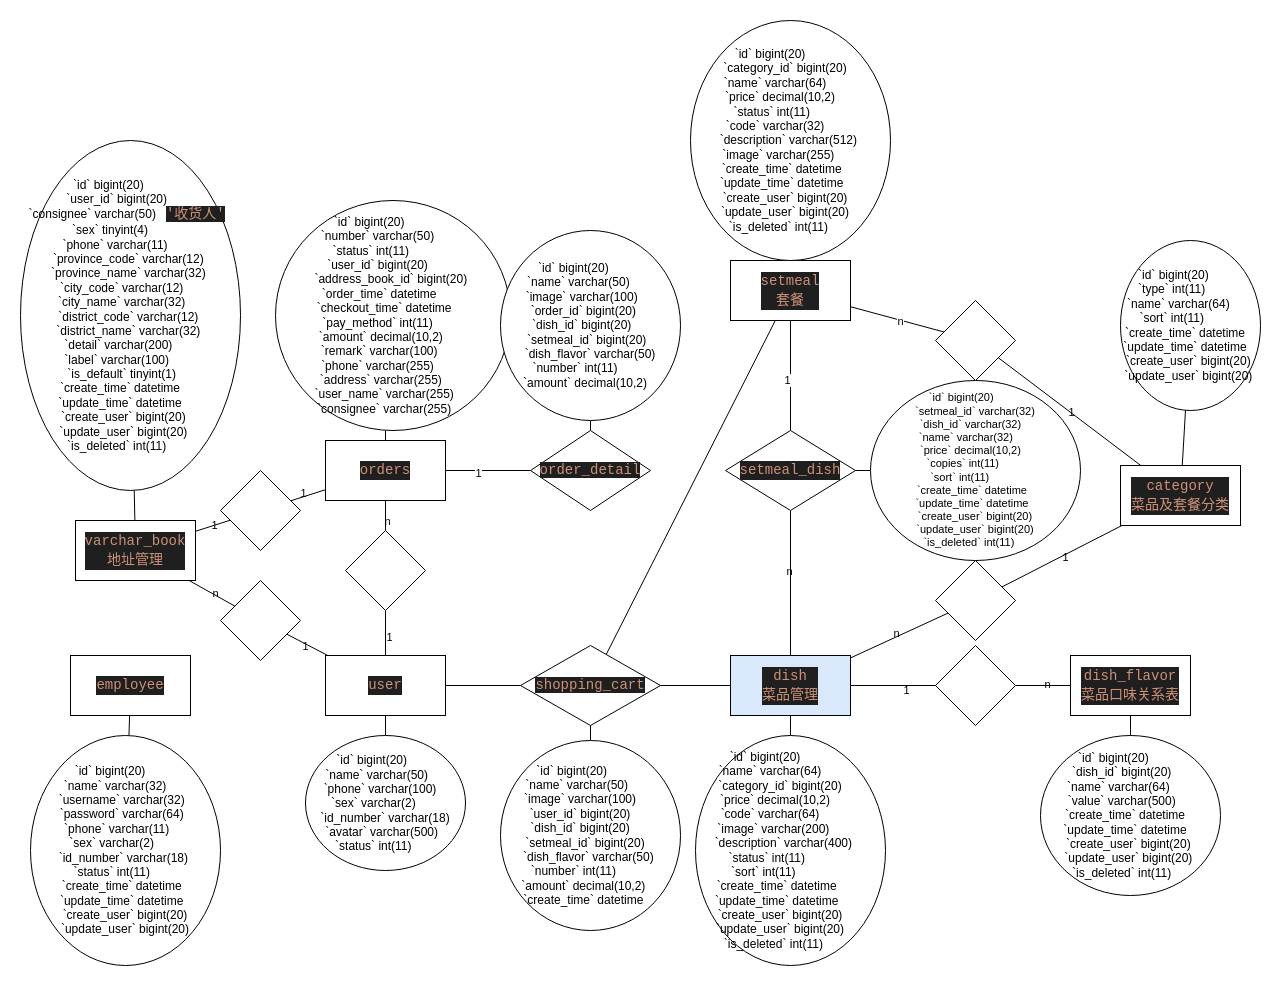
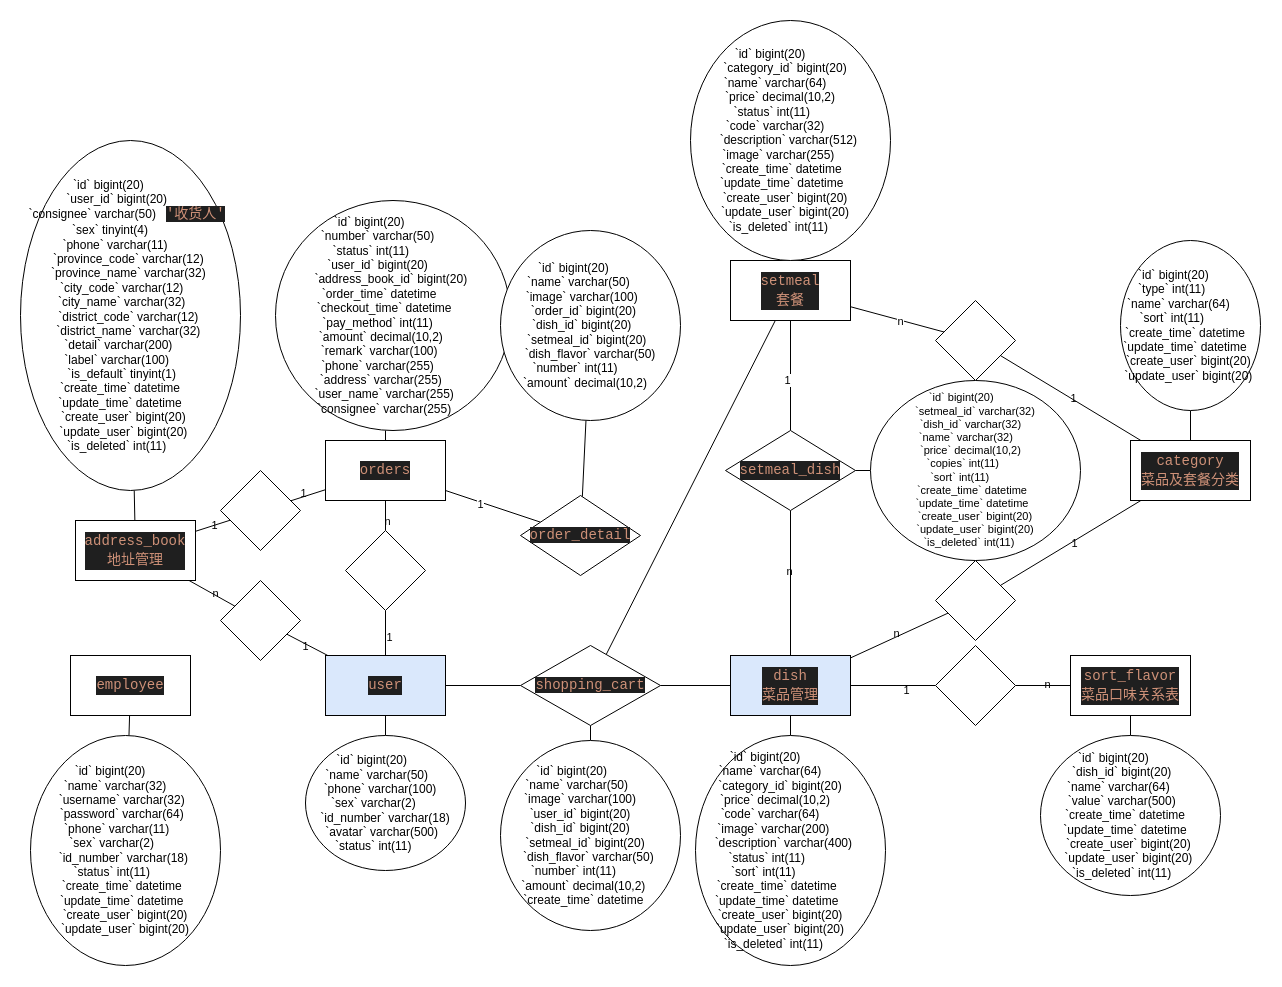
(591, 471) -> (581, 536)
(1181, 496) -> (1191, 471)
(136, 551) -> (136, 551)
(386, 686) -> (386, 686)
(1131, 686) -> (1131, 686)
